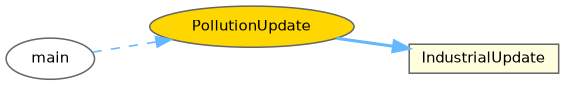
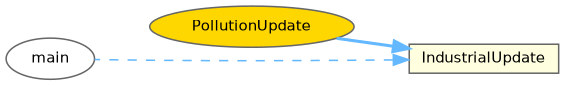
(124, 47) -> (244, 61)
